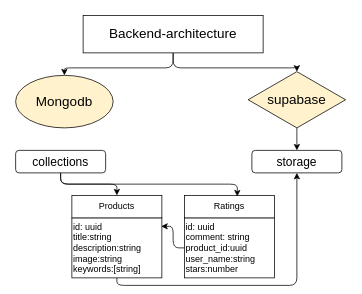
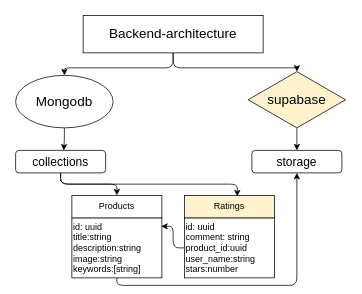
(64, 102) -> (64, 102)
none -> (64, 138)
(229, 207) -> (229, 207)
